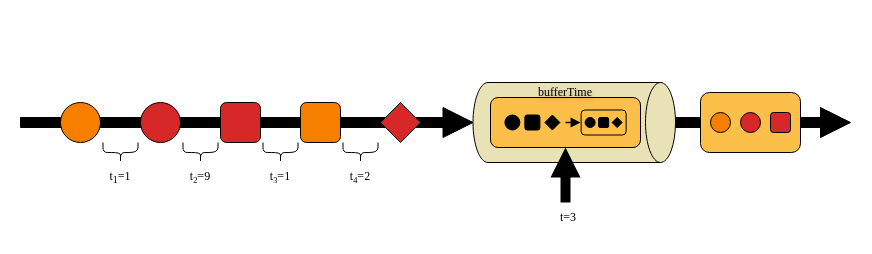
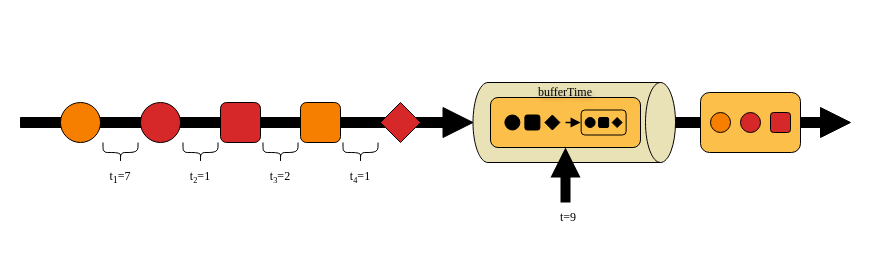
(121, 178) -> (121, 178)
(201, 178) -> (201, 178)
(281, 178) -> (281, 178)
(361, 178) -> (361, 178)
(569, 218) -> (569, 218)
